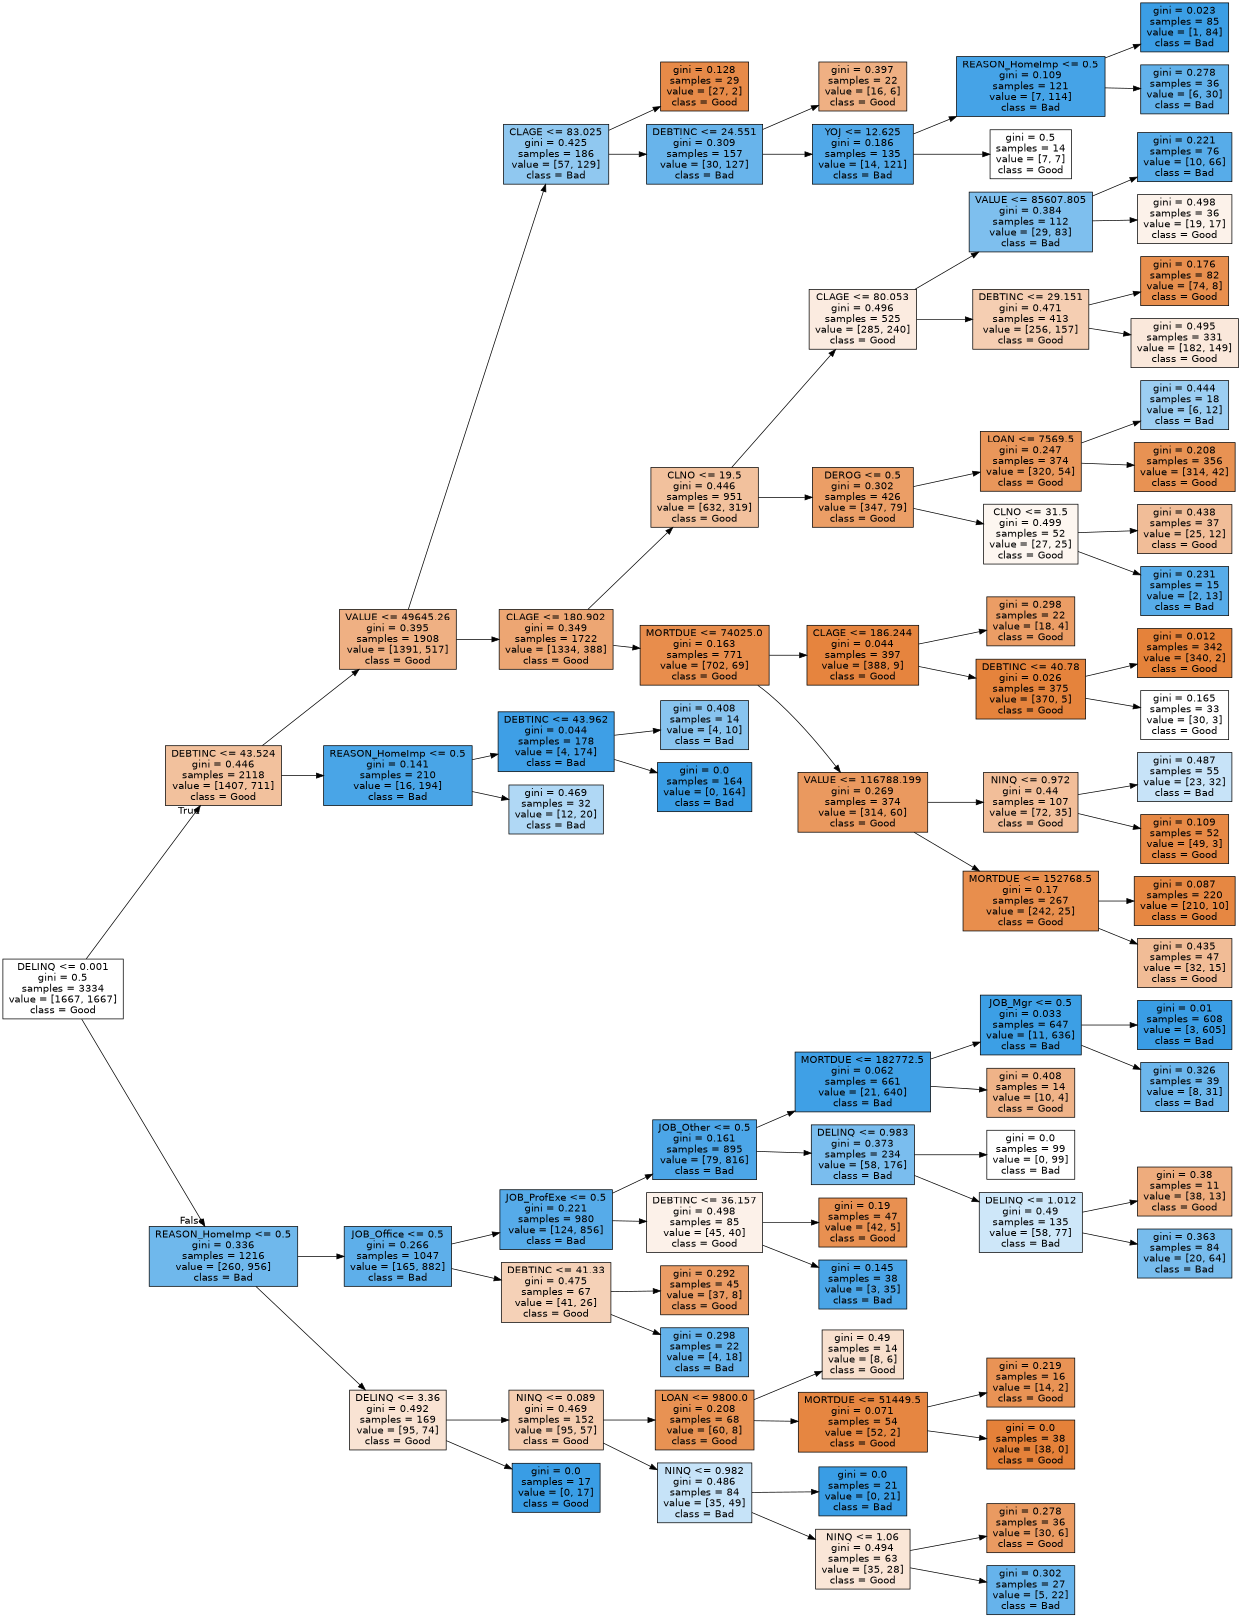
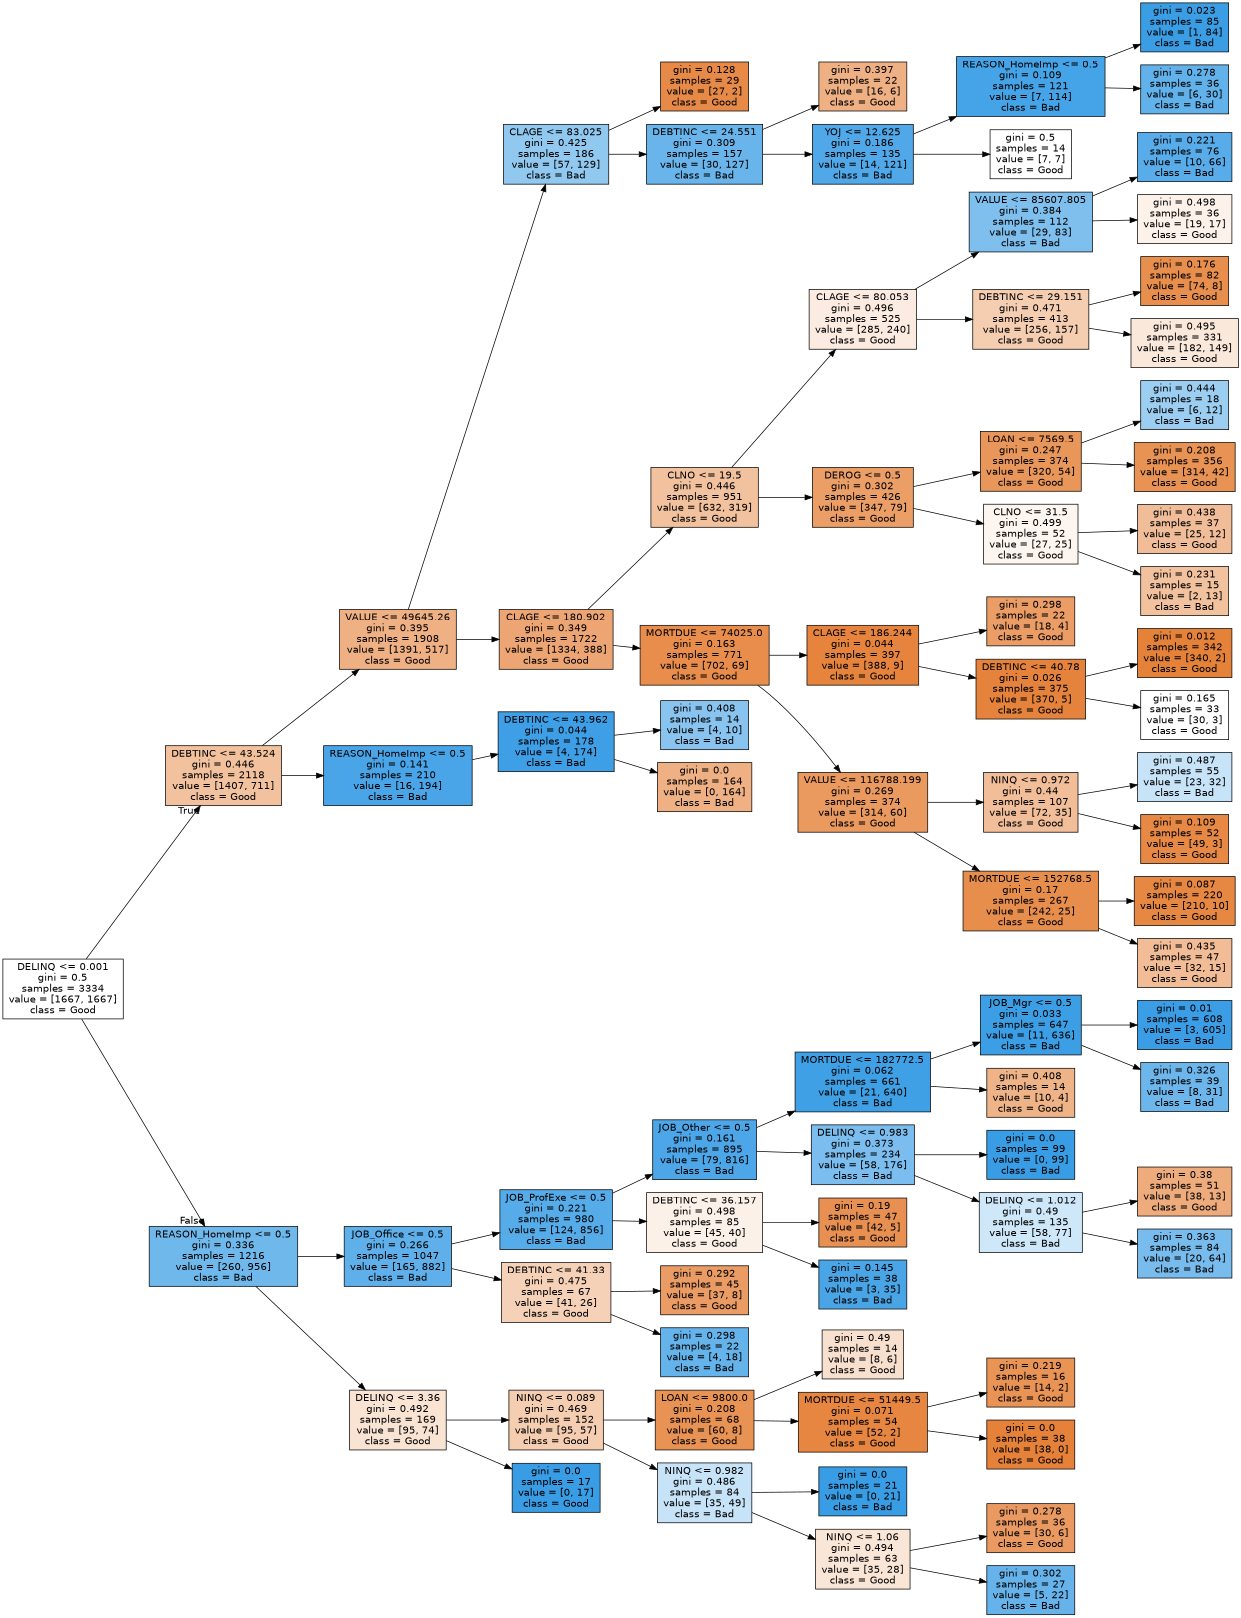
(1185, 591) -> (1185, 591)
(705, 787) -> (705, 787)
(556, 809) -> none
(1031, 1155) -> (1031, 1155)
(1185, 1192) -> (1185, 1192)
